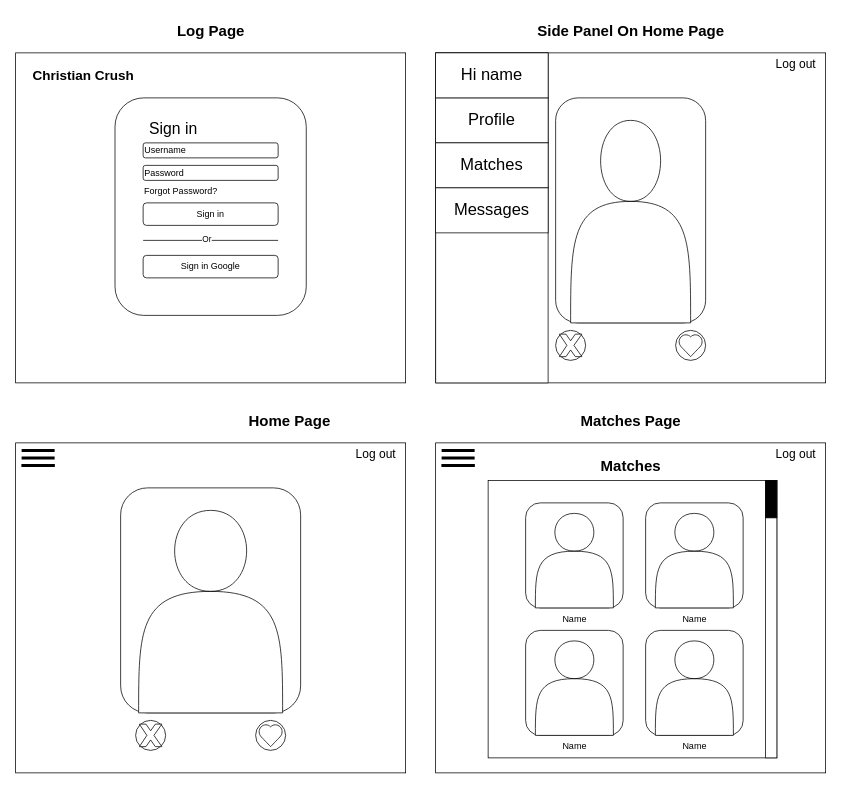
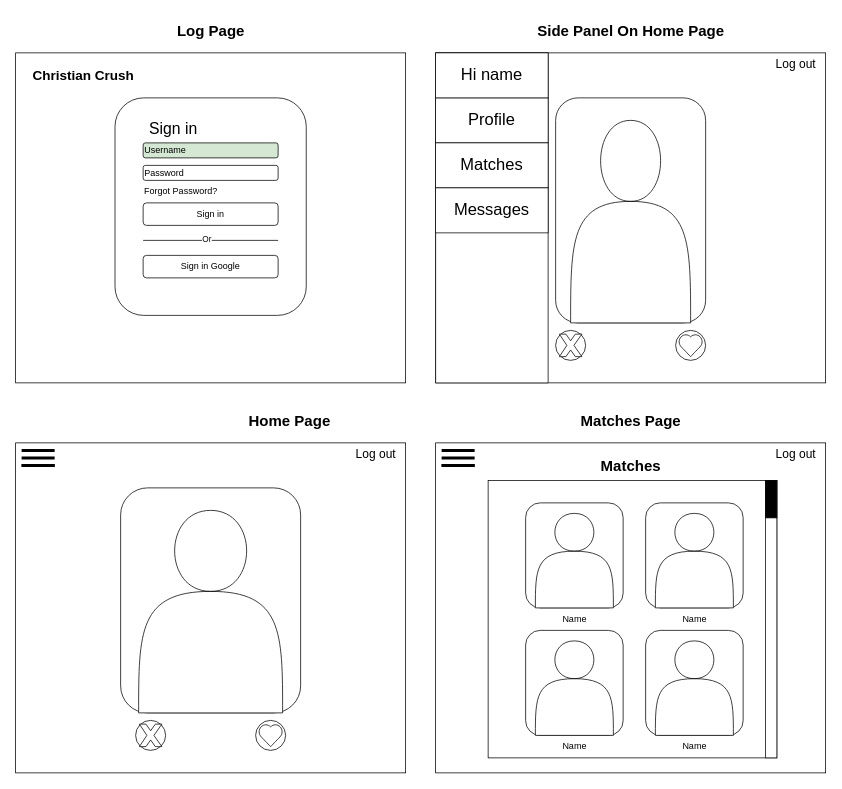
(210, 150) -> (210, 150)
